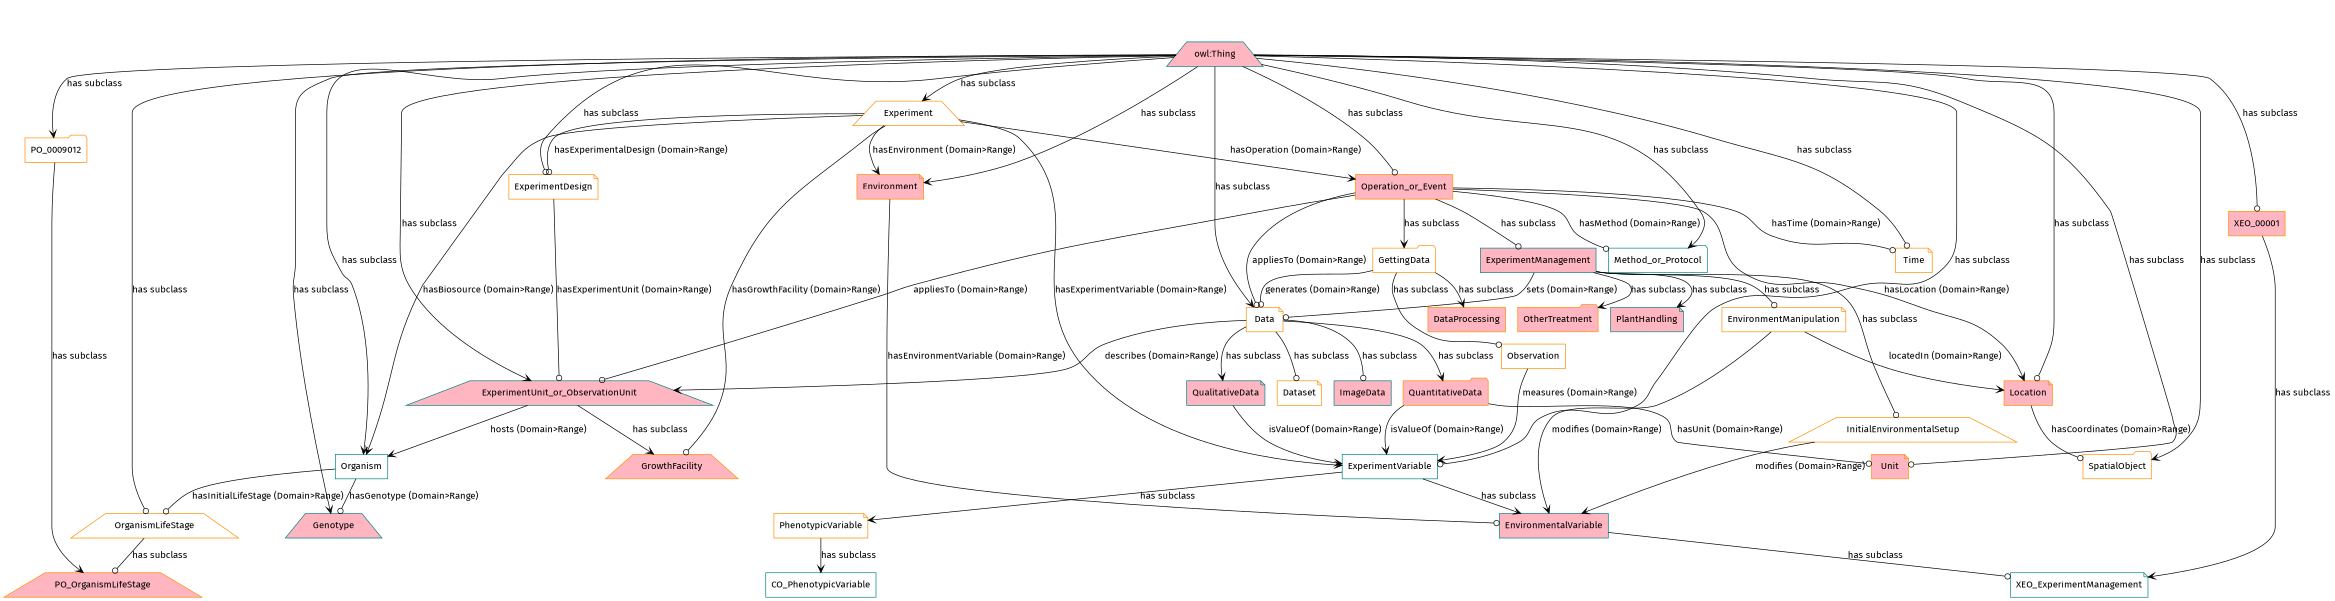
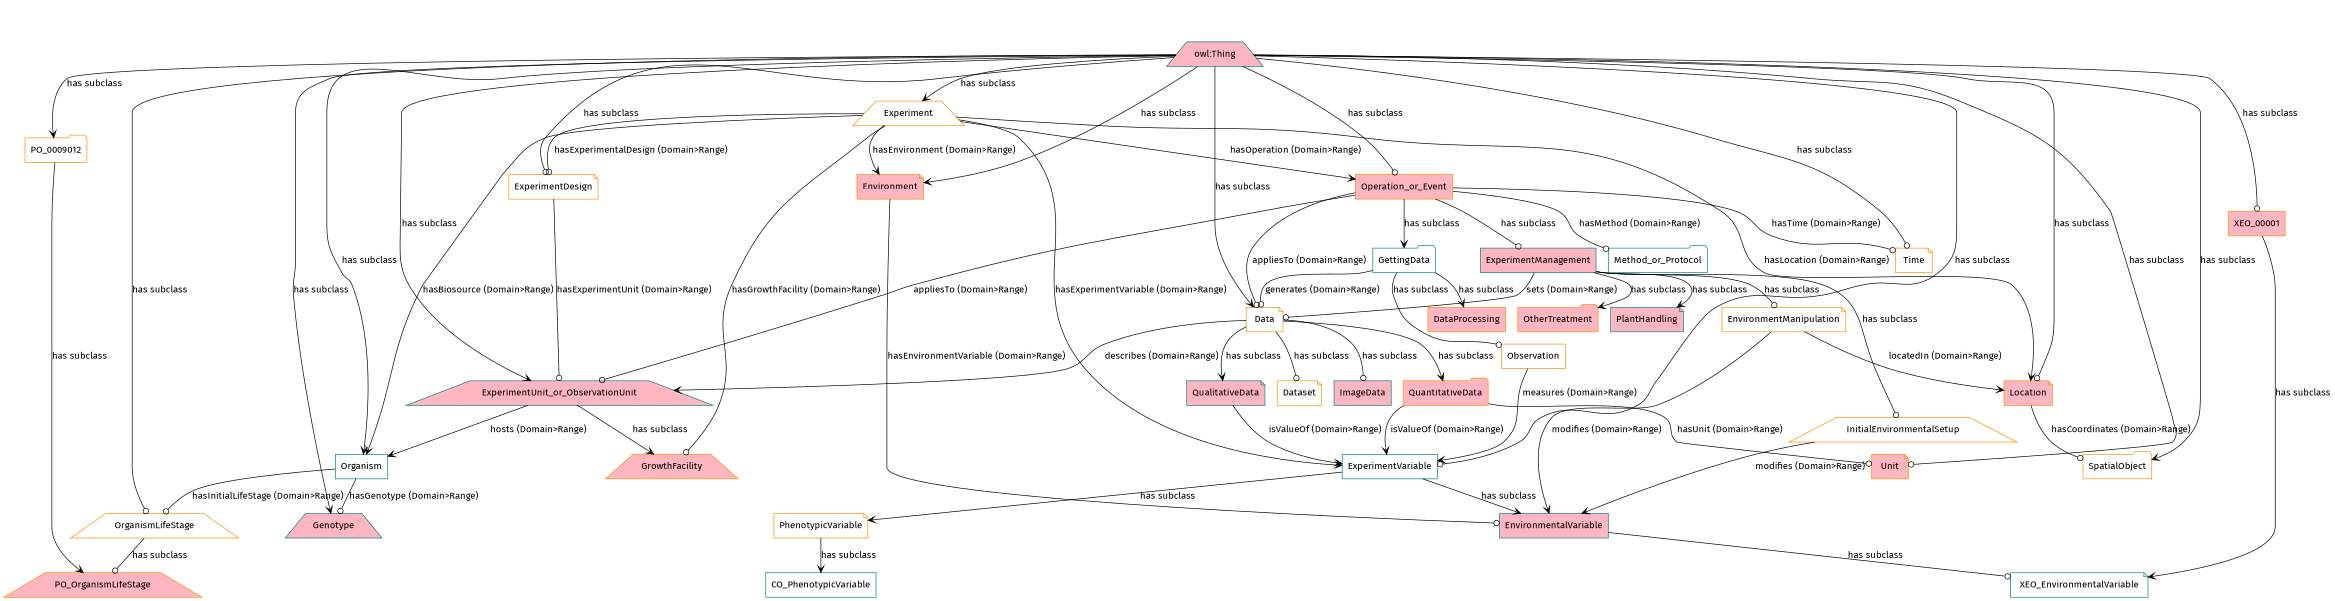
(1511, 121) -> none
(1404, 260) -> (1404, 260)
(1736, 267) -> (1555, 149)
(2079, 585) -> (2079, 585)
